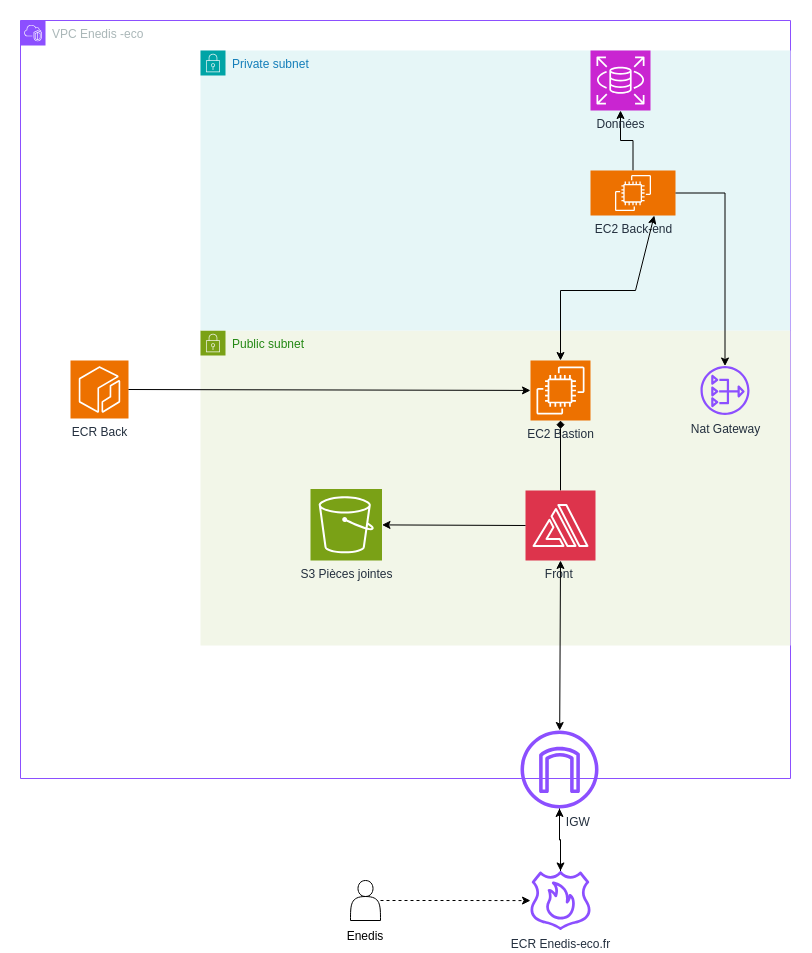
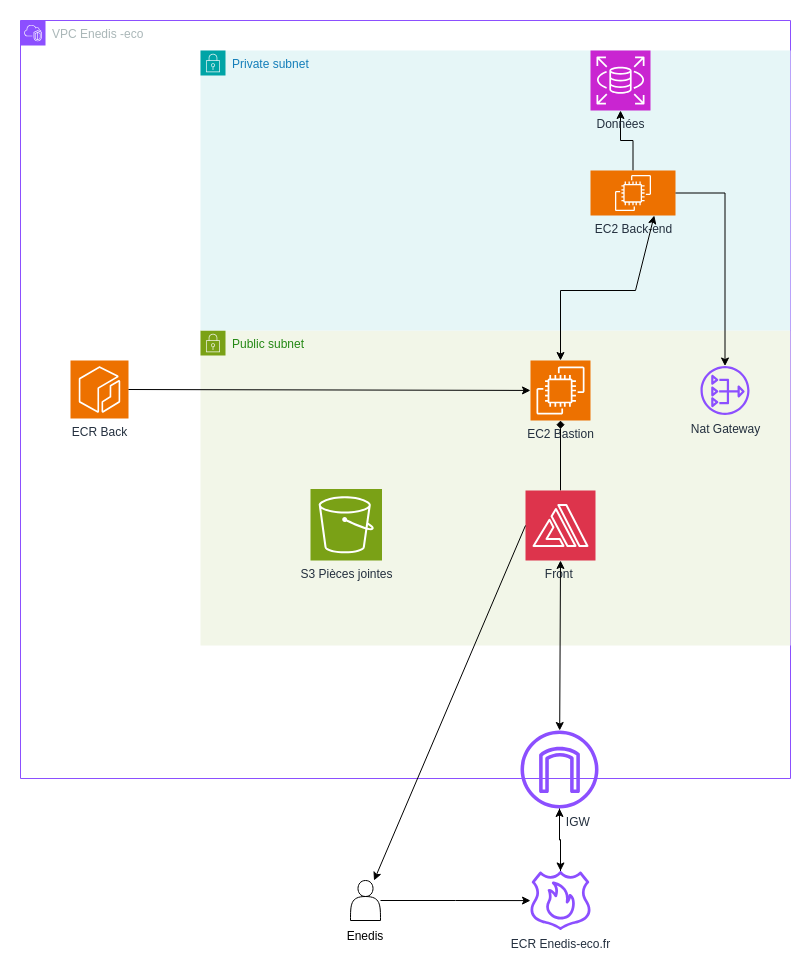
(457, 525) -> (451, 700)
(453, 901) -> (453, 901)
